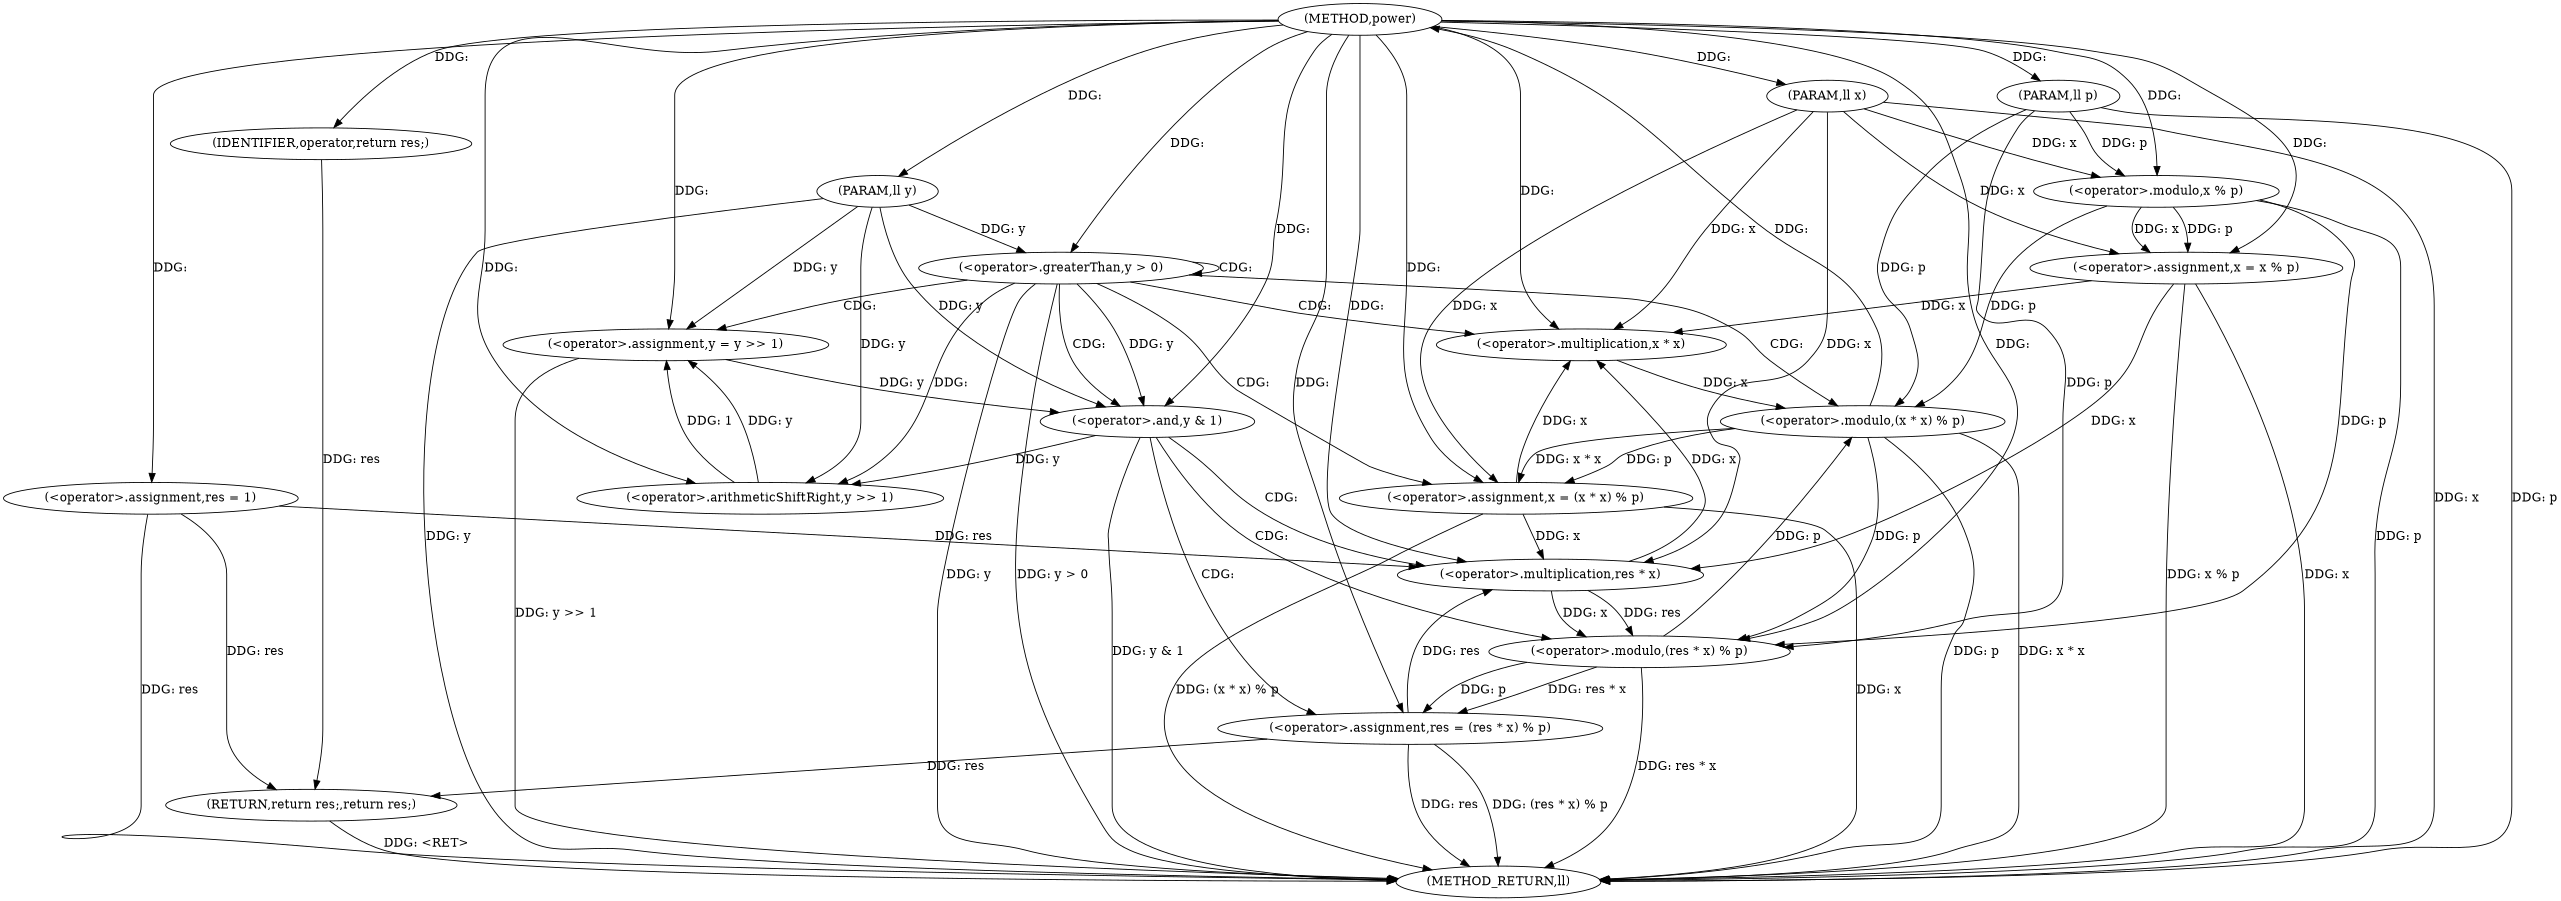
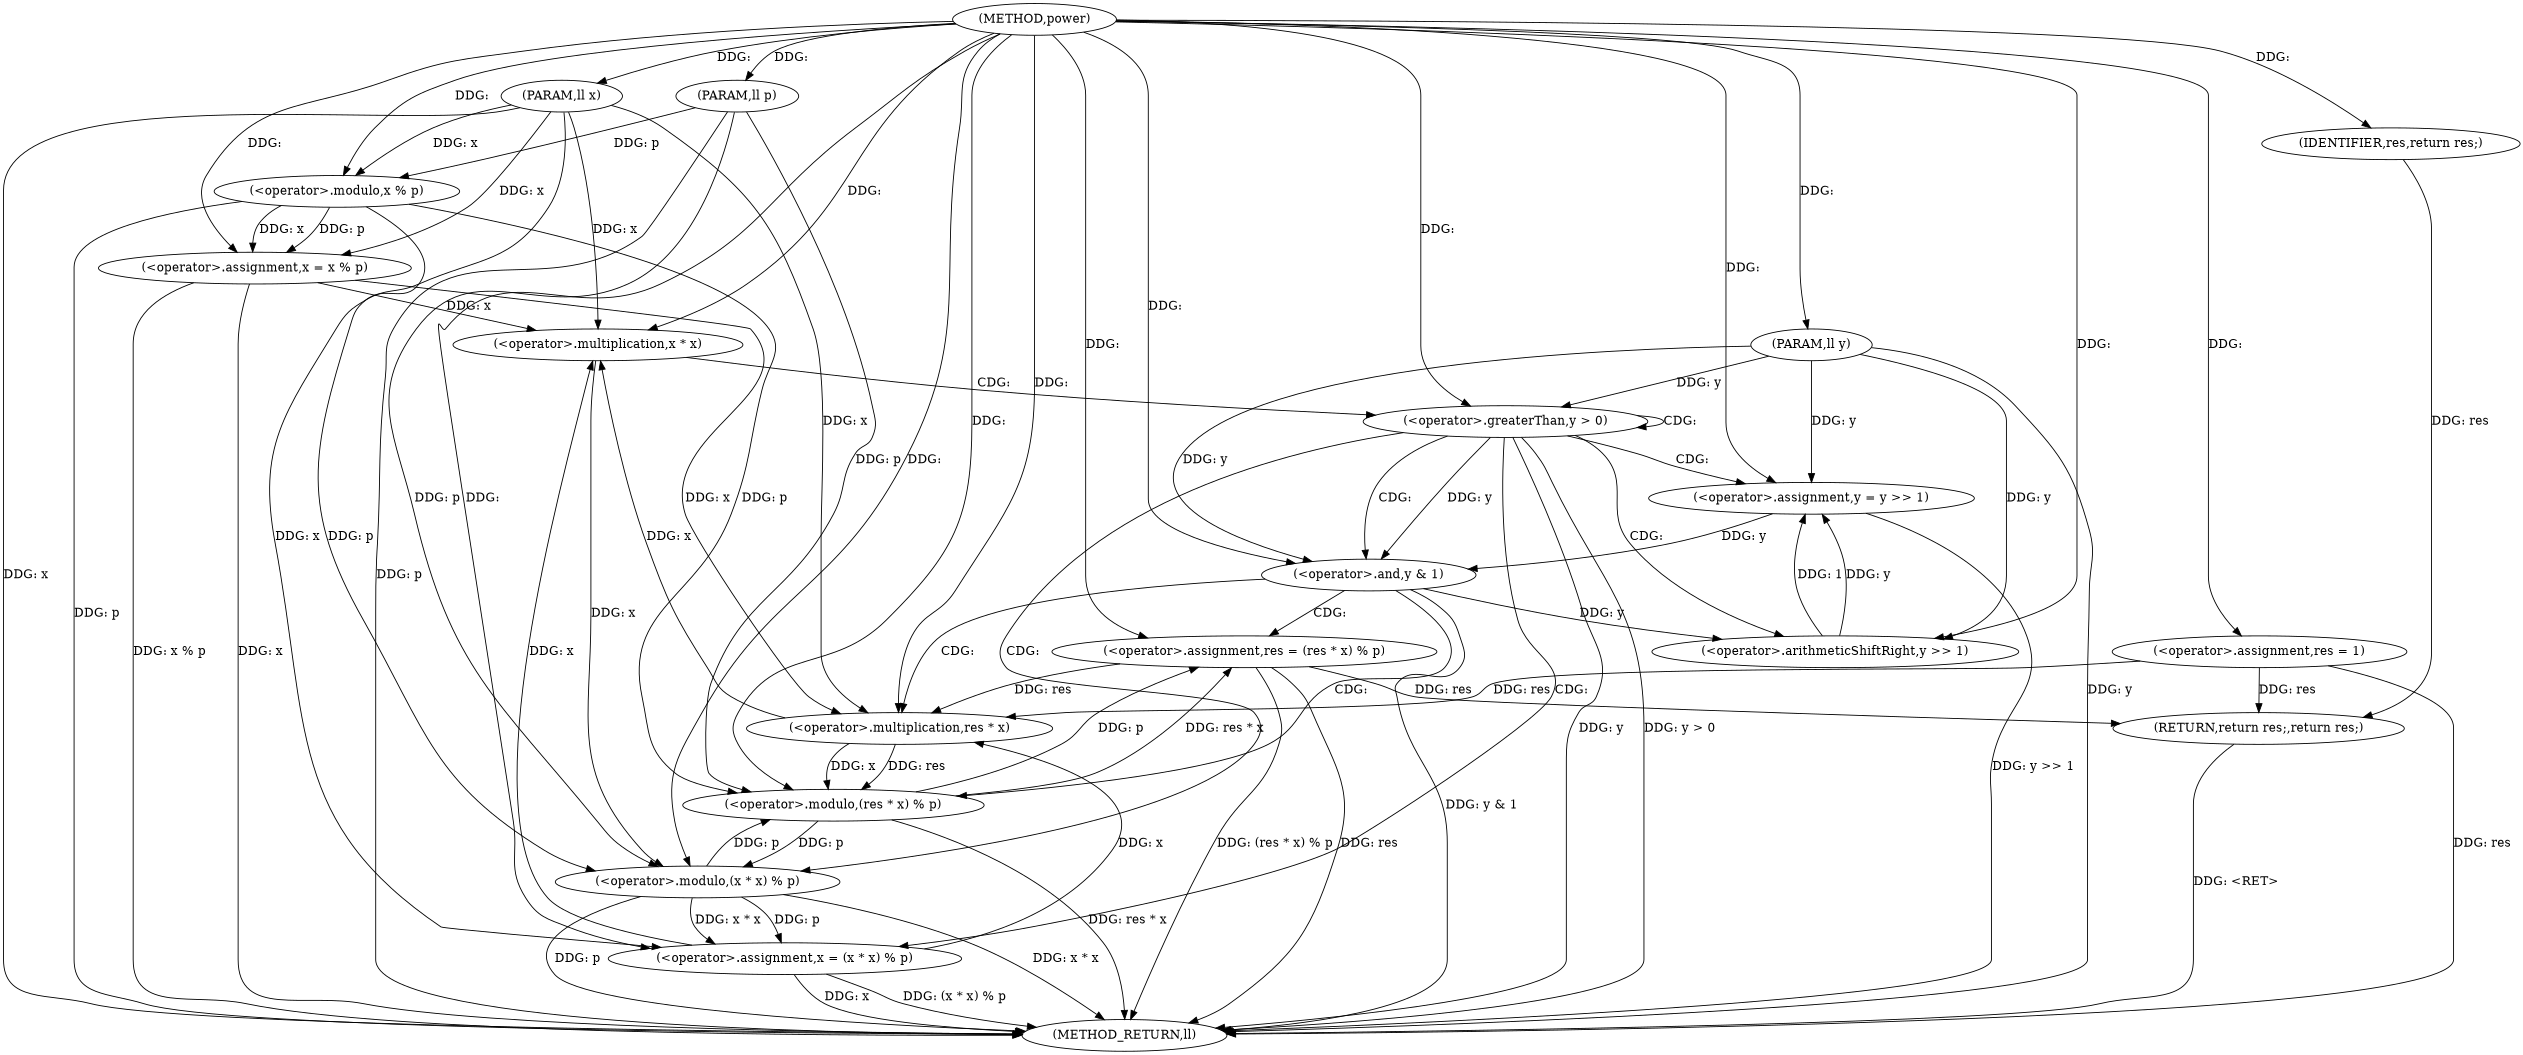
(321, 144) -> (2391, 144)
(1705, 180) -> (897, 473)
(1297, 313) -> (1026, 394)
(953, 383) -> (1649, 537)
